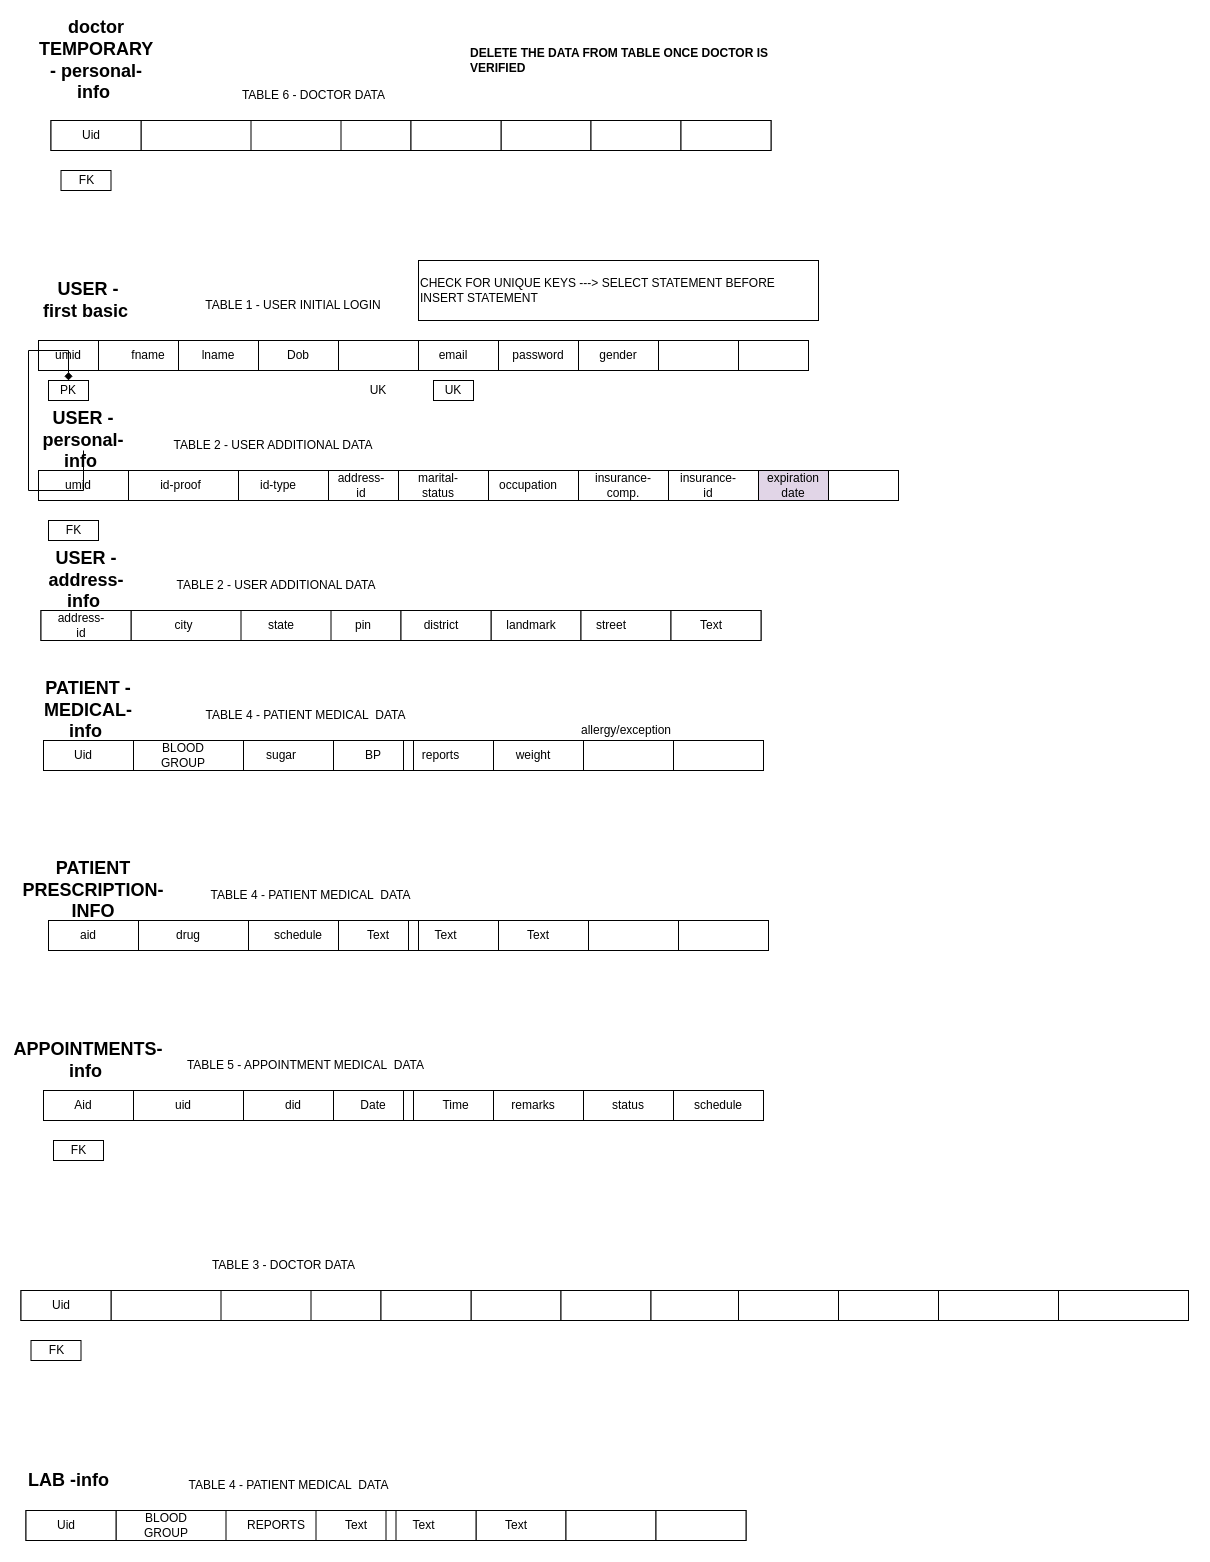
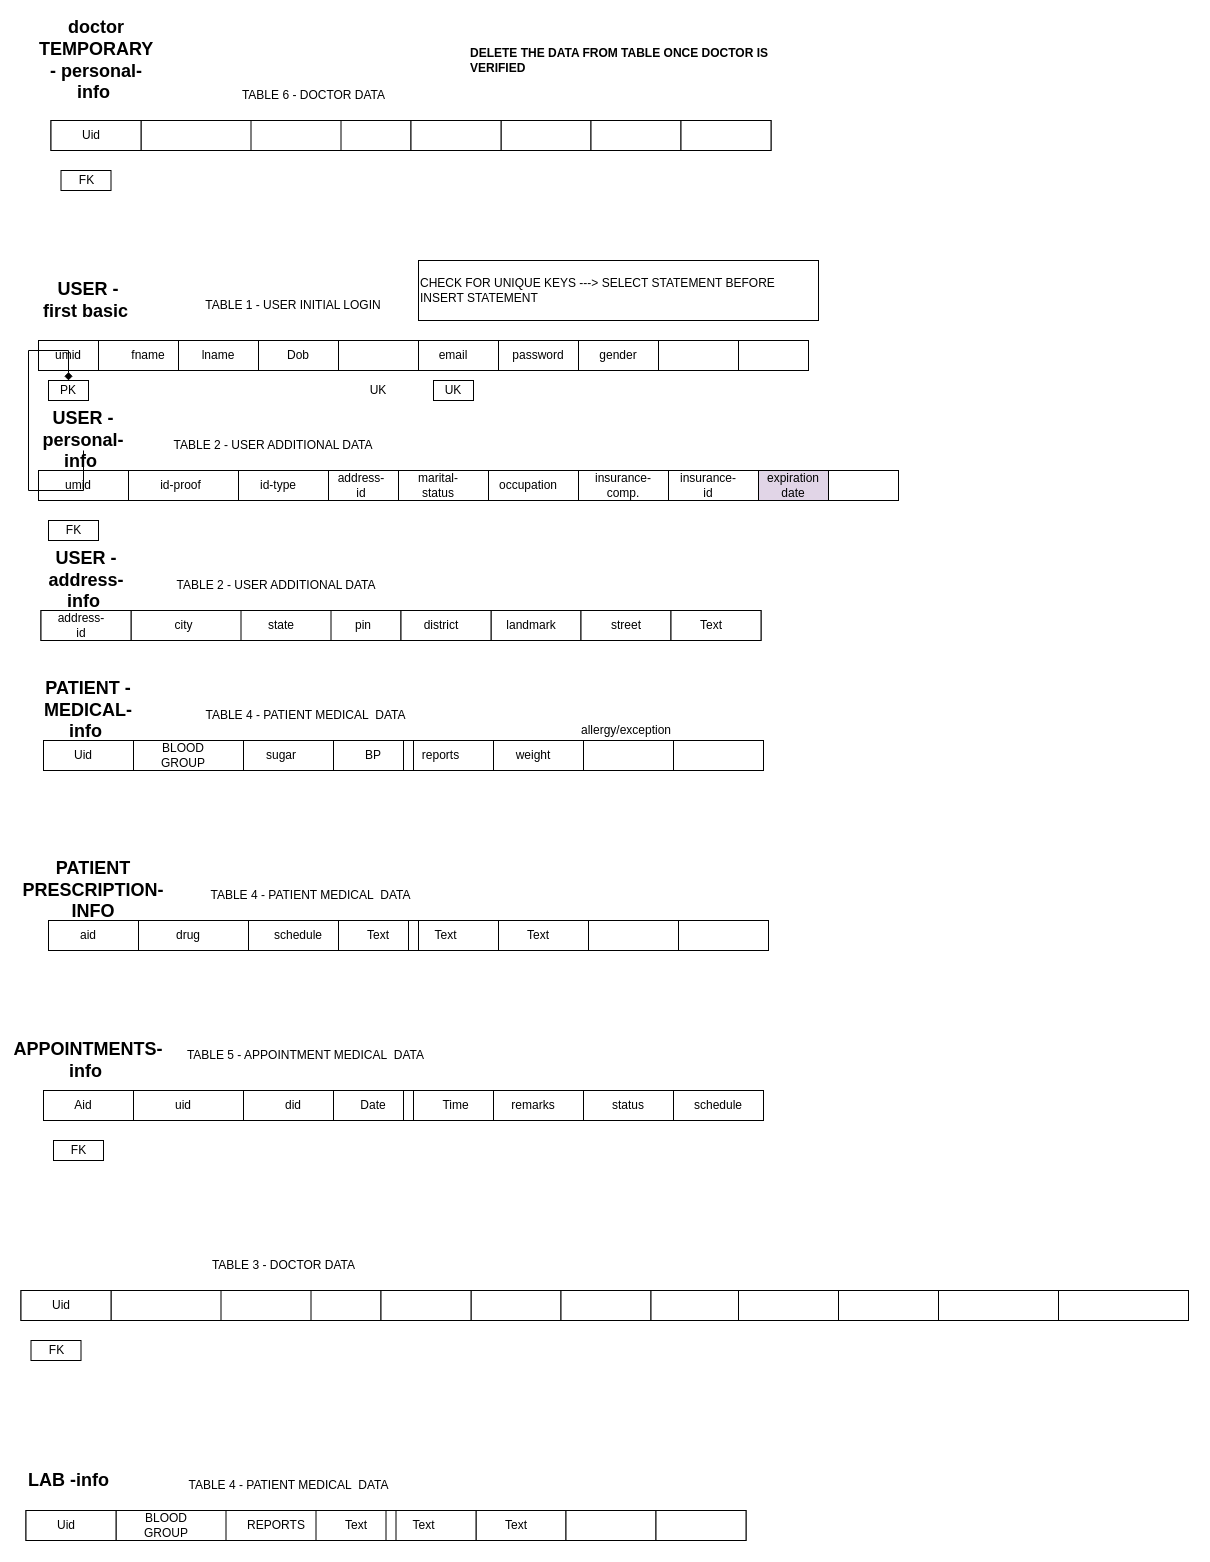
(611, 626) -> (626, 626)
(306, 1066) -> (306, 1056)
